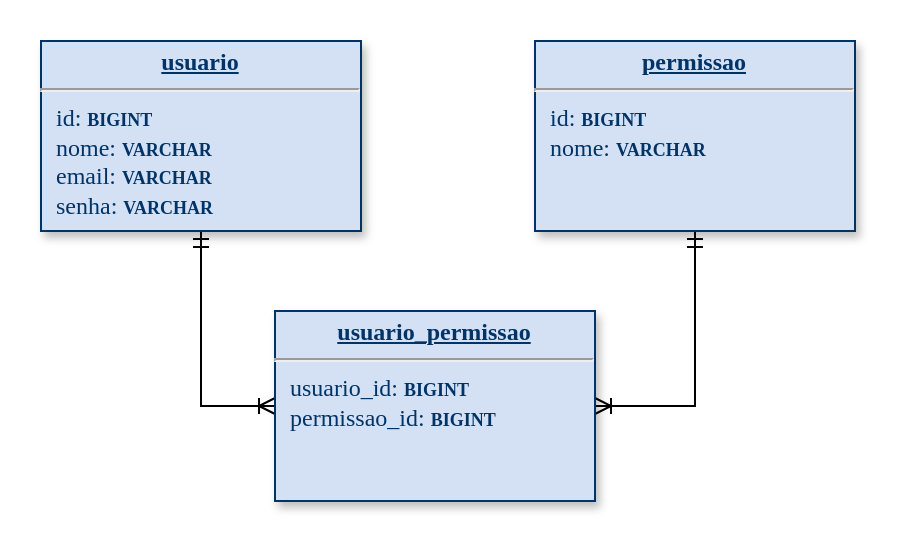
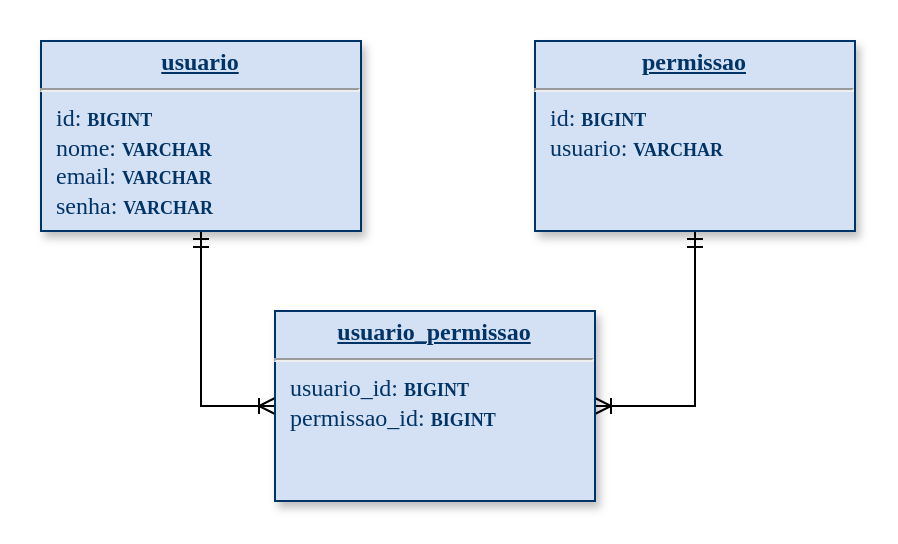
(616, 84) -> (633, 84)
